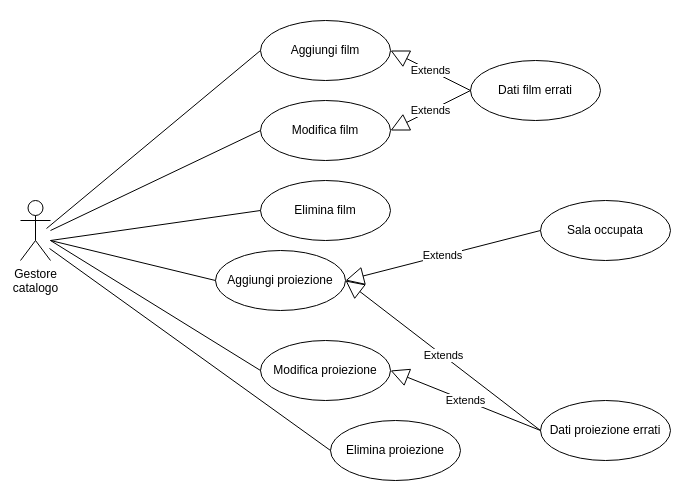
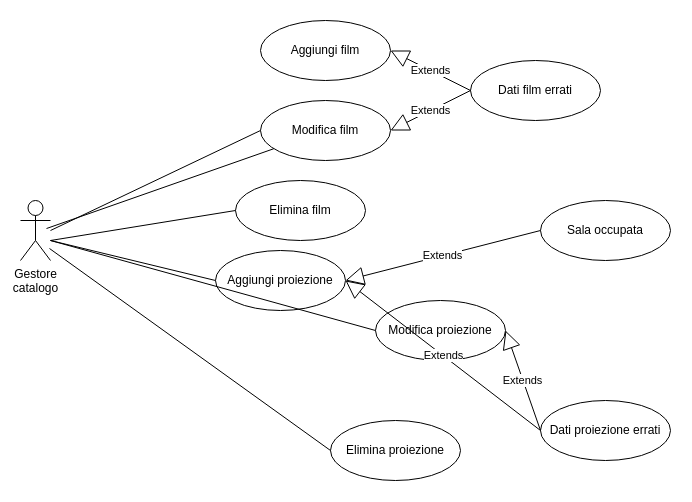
(154, 140) -> (176, 183)
(326, 211) -> (301, 211)
(326, 371) -> (441, 331)
